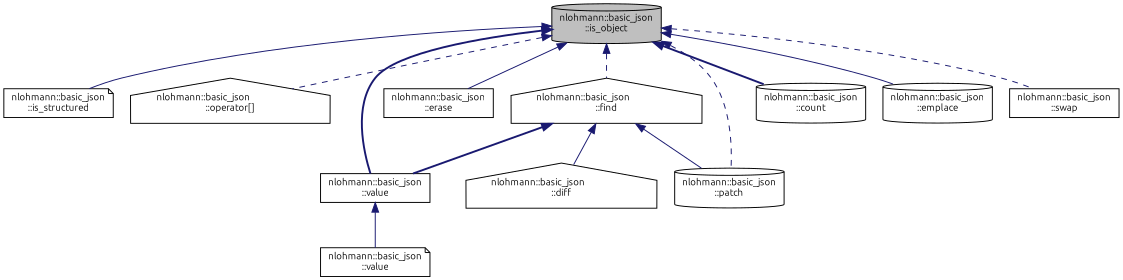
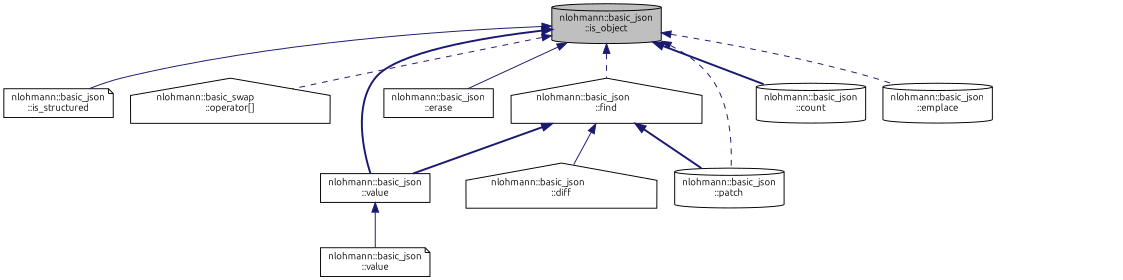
(783, 55) -> (783, 55)
(230, 103) -> (230, 103)
(1064, 103) -> none
(672, 149) -> (672, 149)
